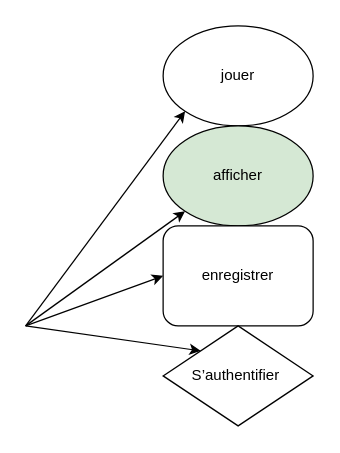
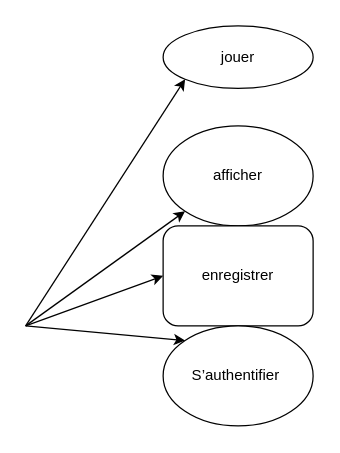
(238, 76) -> (238, 57)
(238, 176) -> (238, 176)
(238, 376) -> (238, 376)
